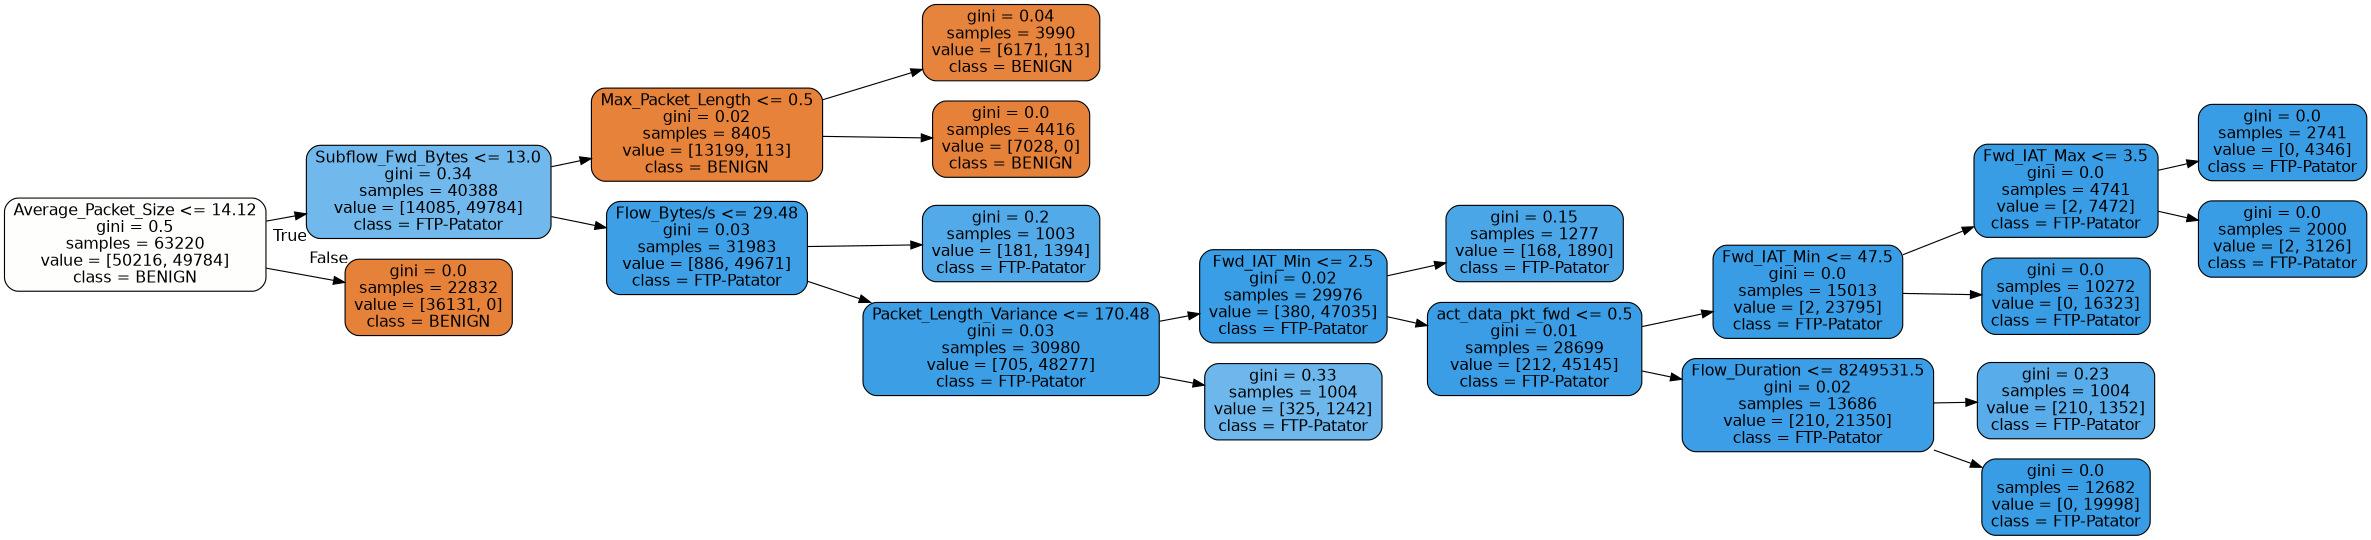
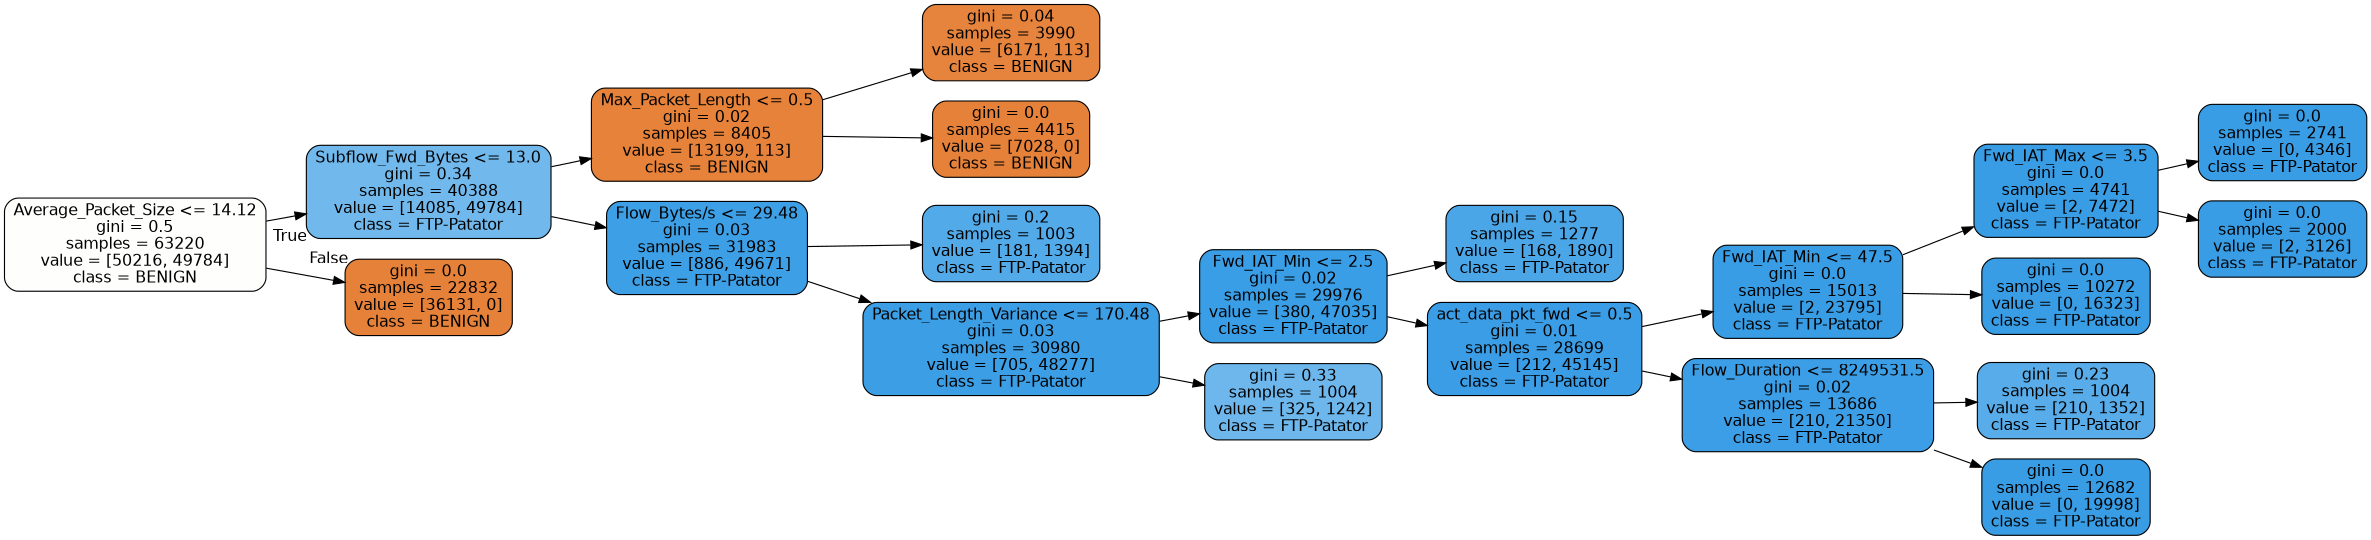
(1011, 139) -> (1011, 139)
